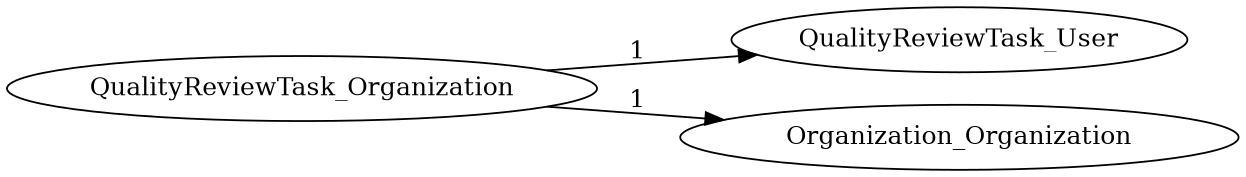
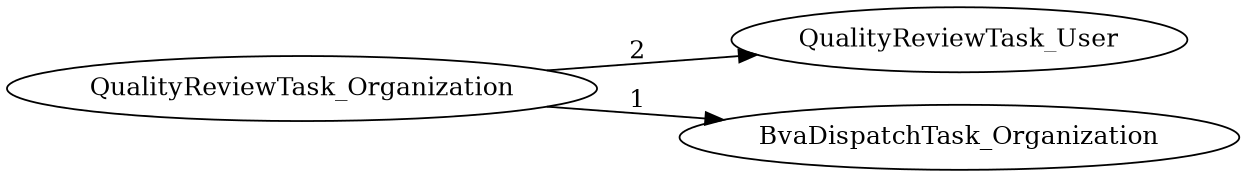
(638, 51) -> (638, 51)
(959, 137) -> (959, 137)
